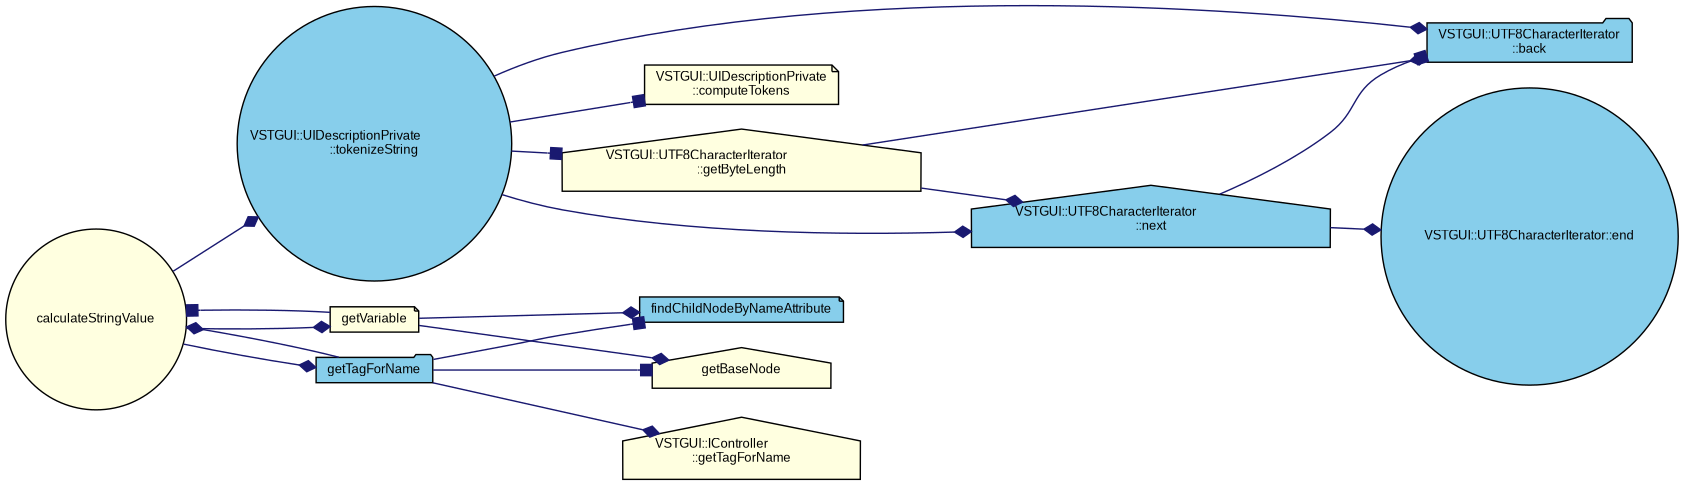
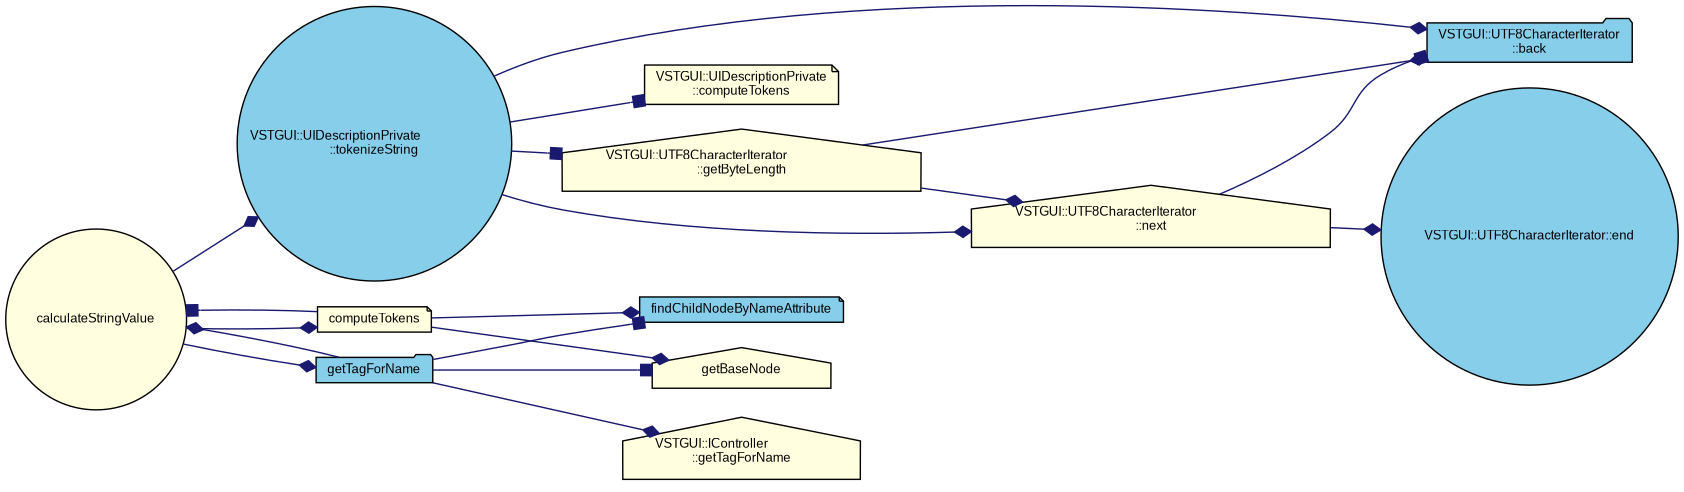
(1151, 220) -> (1151, 220)
(374, 319) -> (374, 319)
